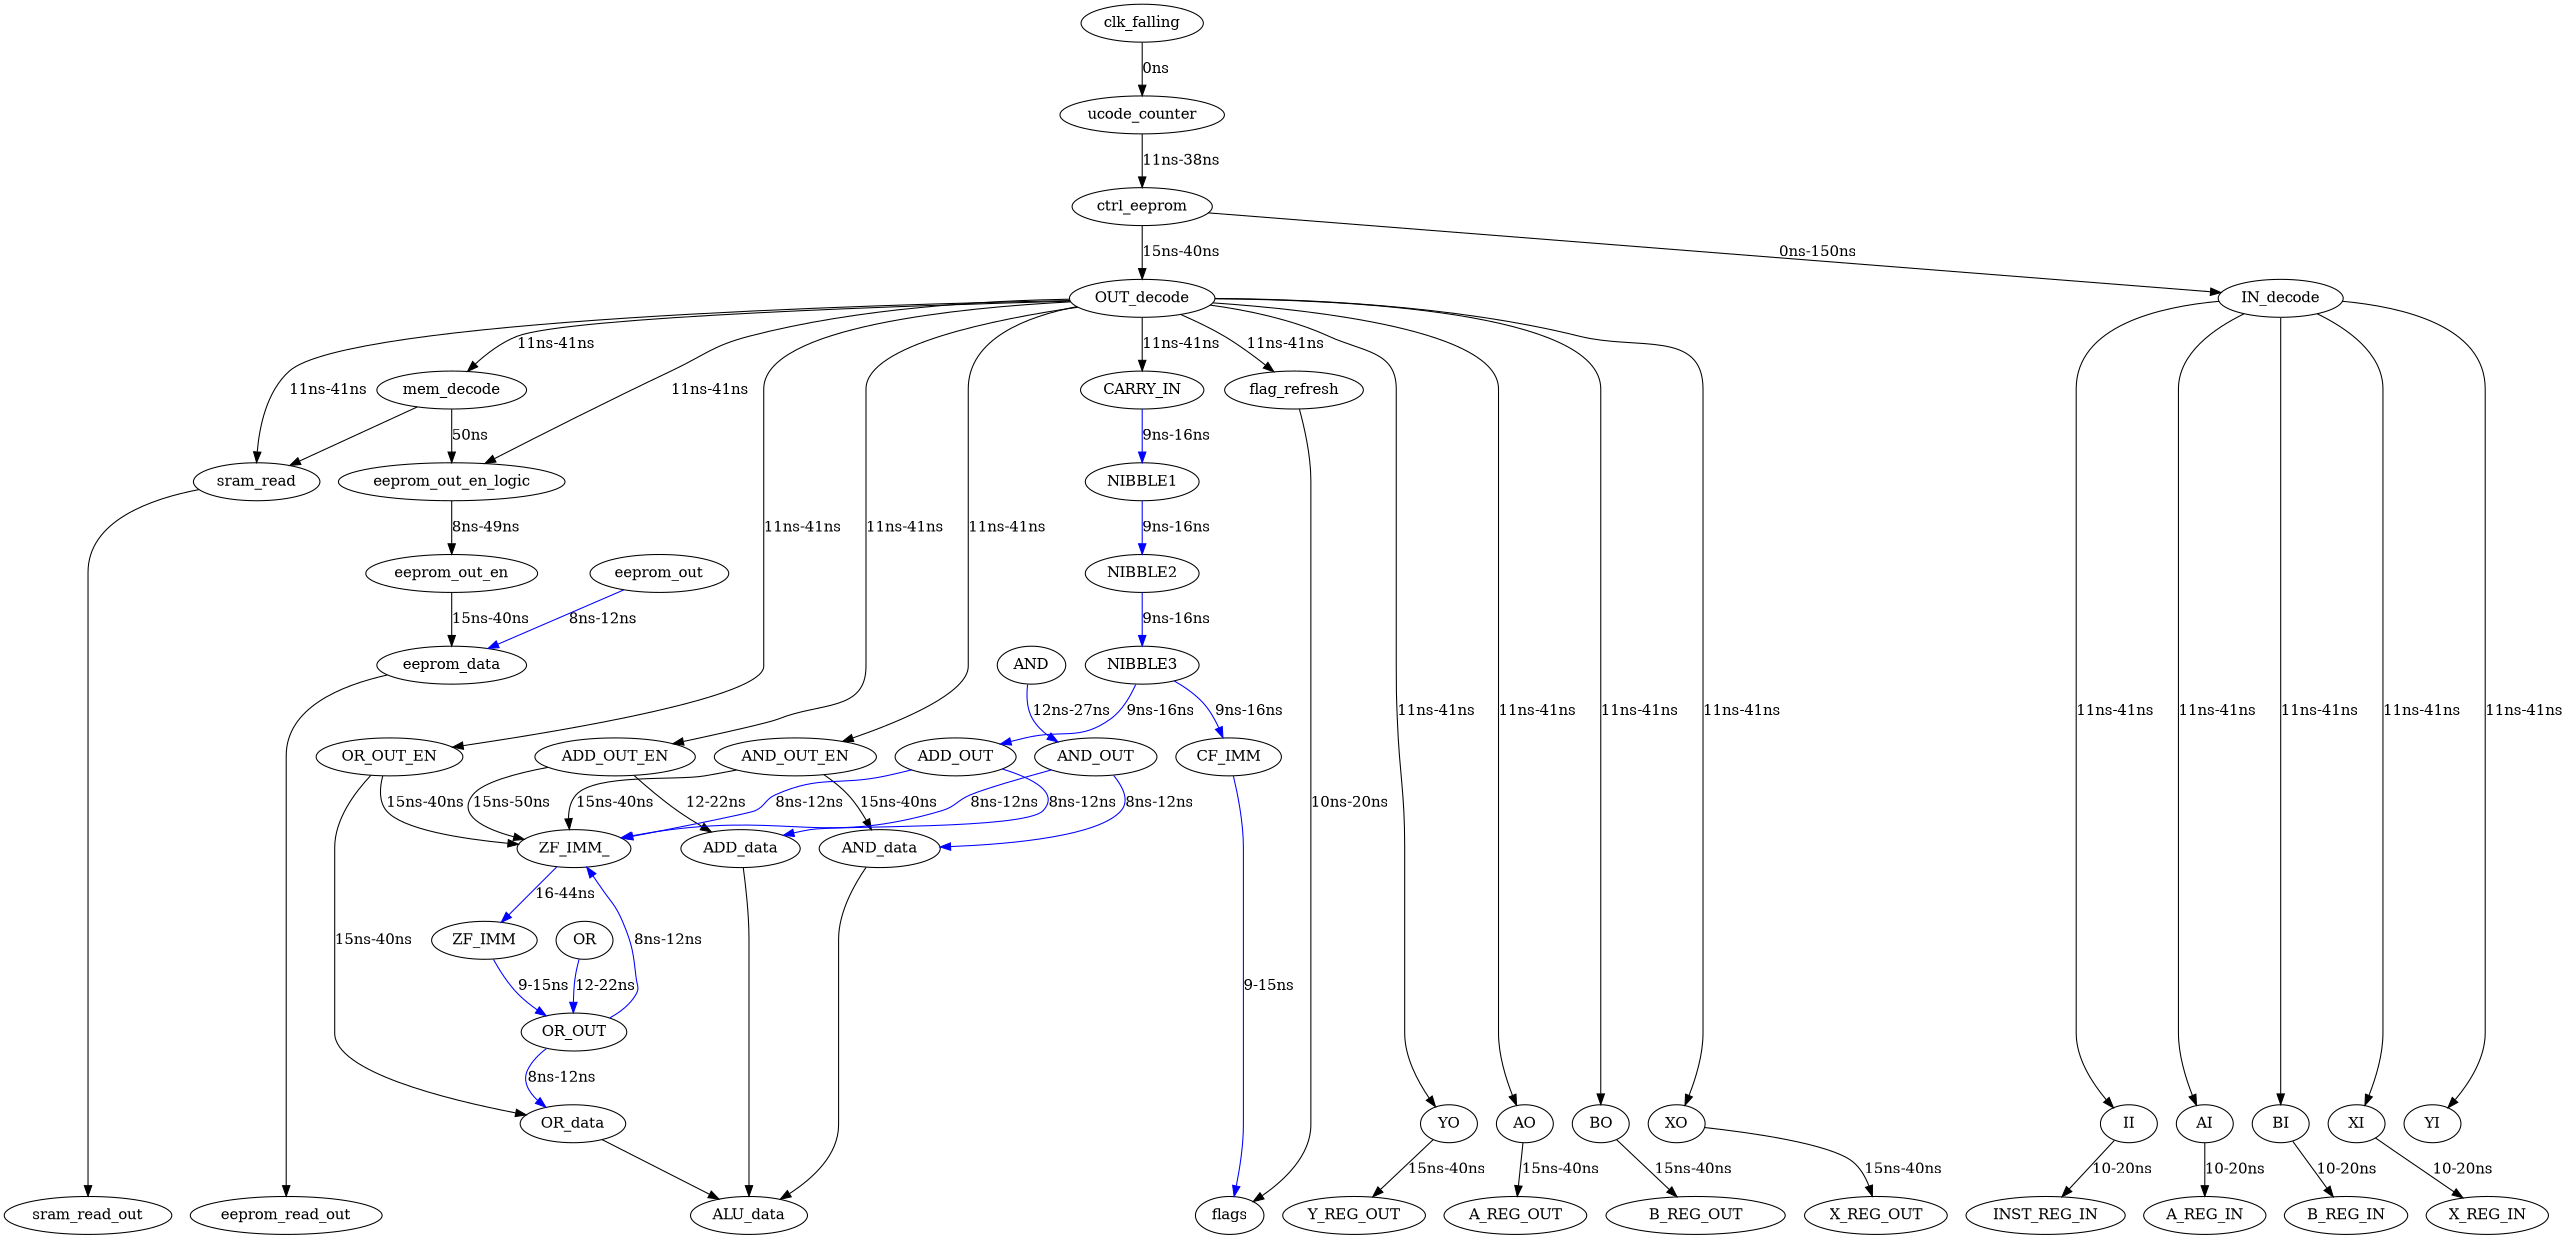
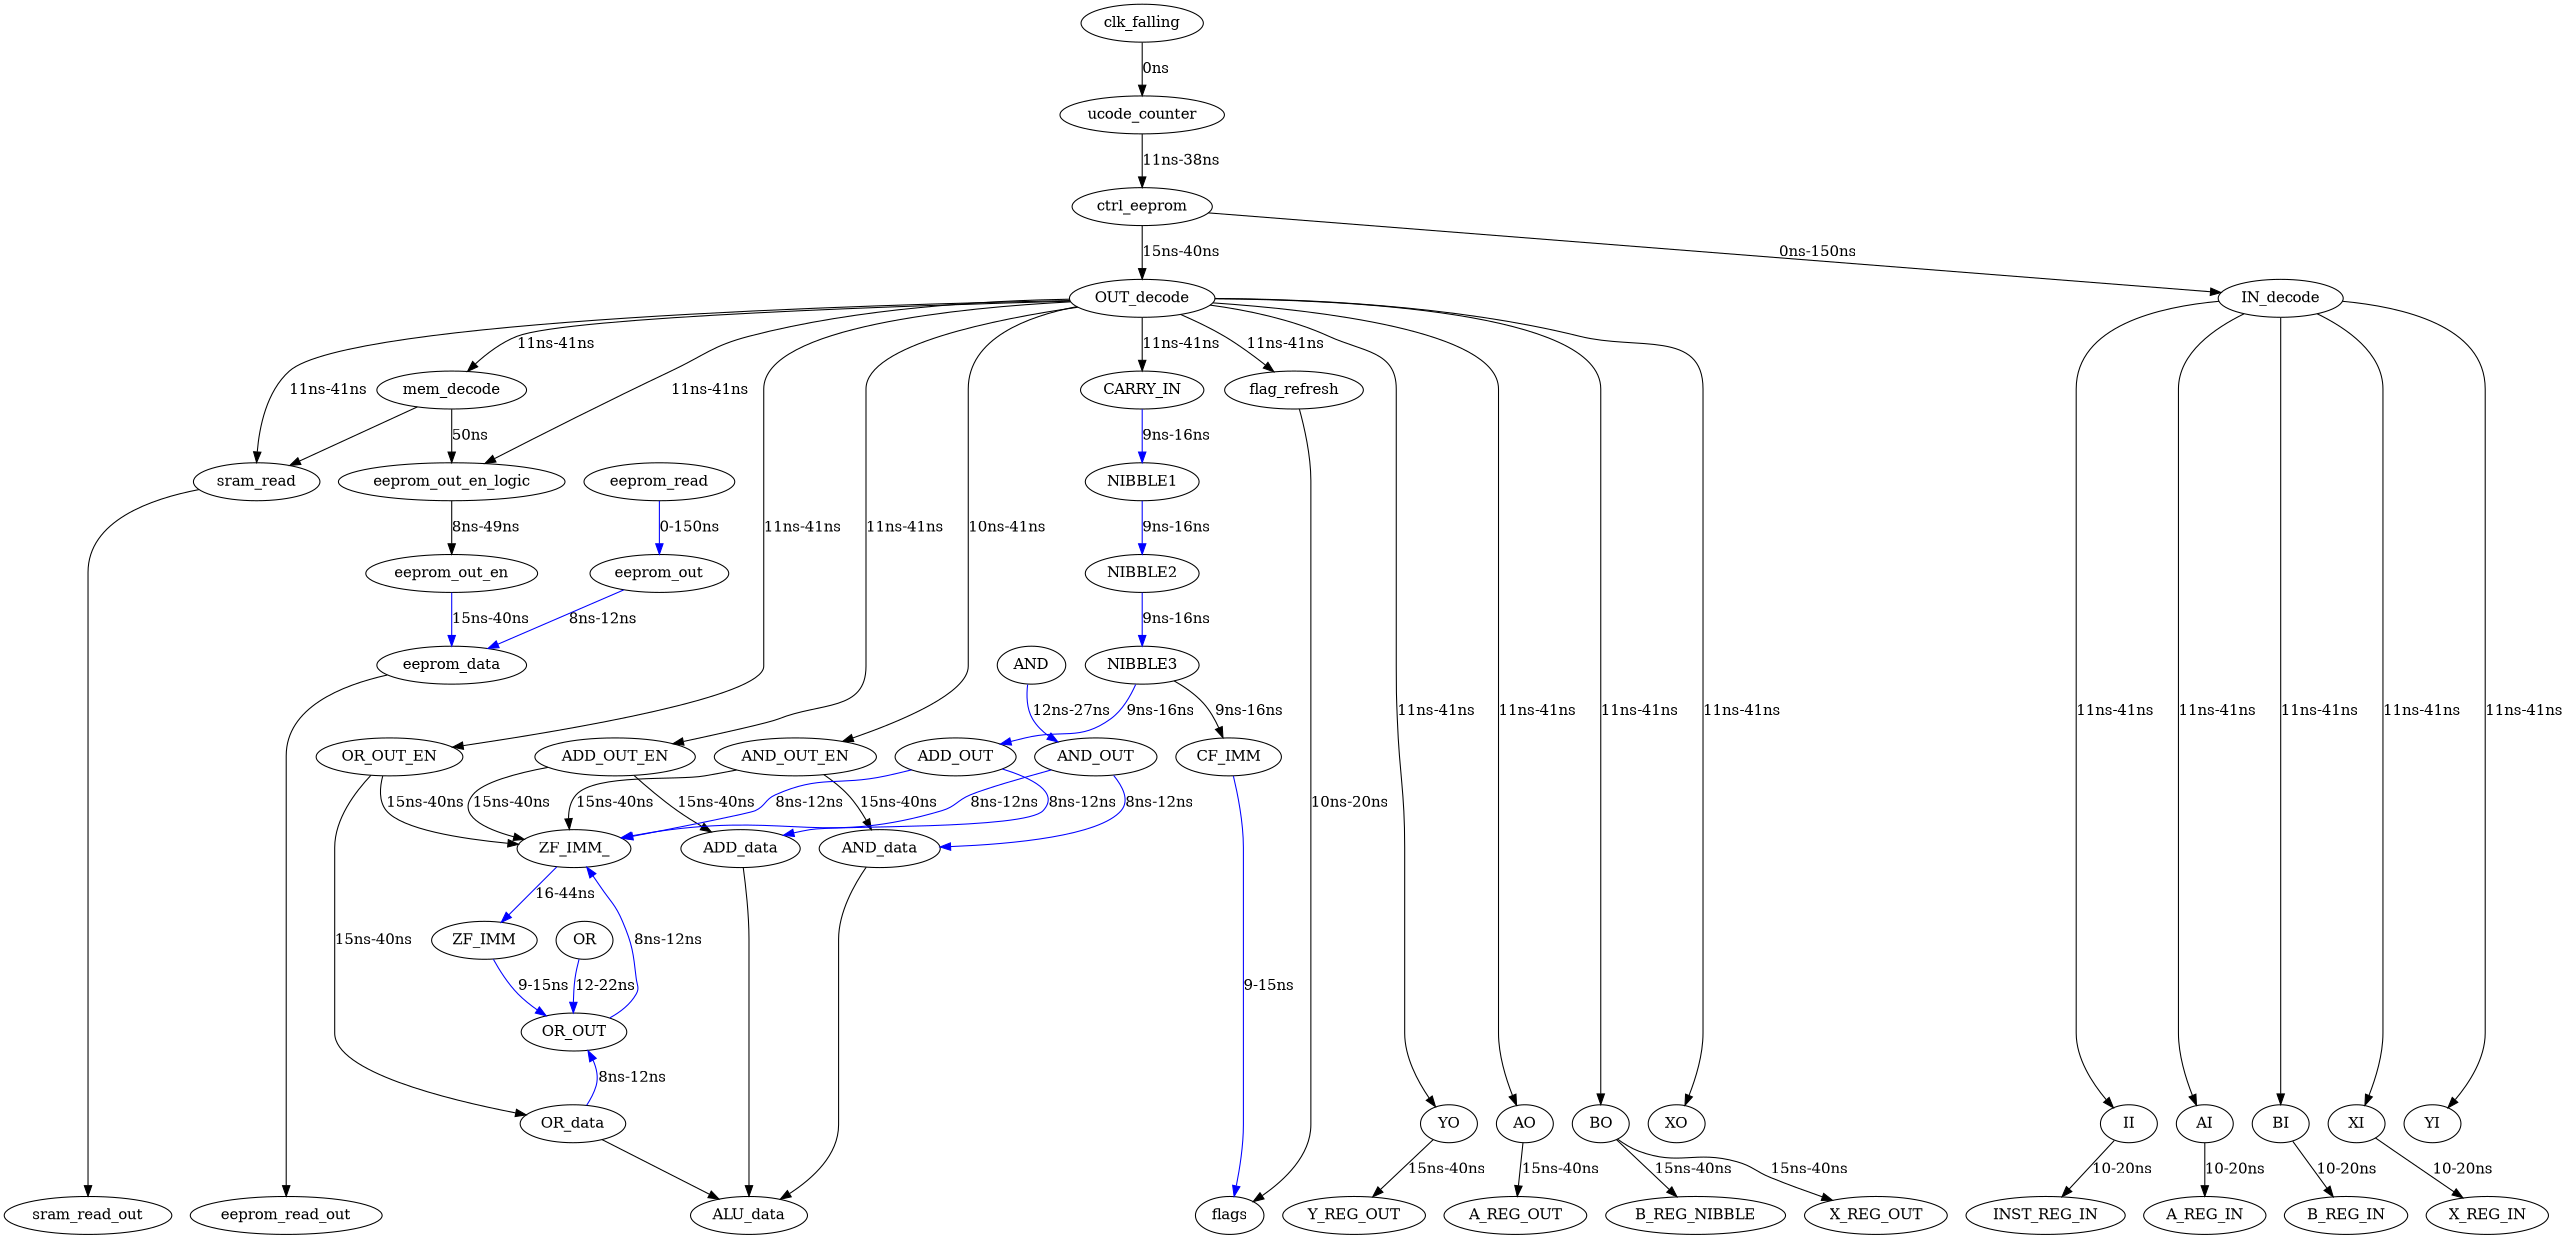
none -> (659, 482)
(1007, 528) -> (1007, 528)
(452, 614) -> (452, 614)
(1201, 700) -> (1201, 700)
(512, 803) -> (512, 803)
(716, 803) -> (716, 803)
(527, 1073) -> (597, 1084)
(1795, 1141) -> (1722, 1158)
(1696, 1215) -> (1696, 1215)
